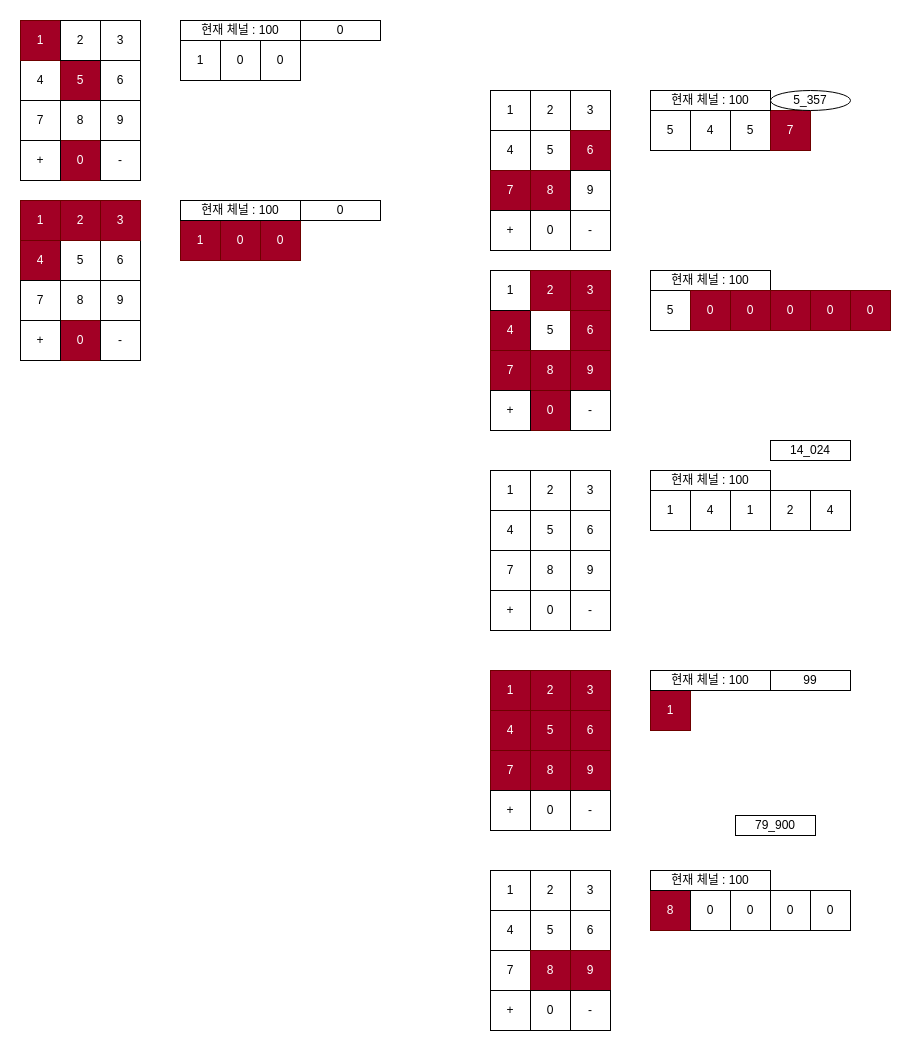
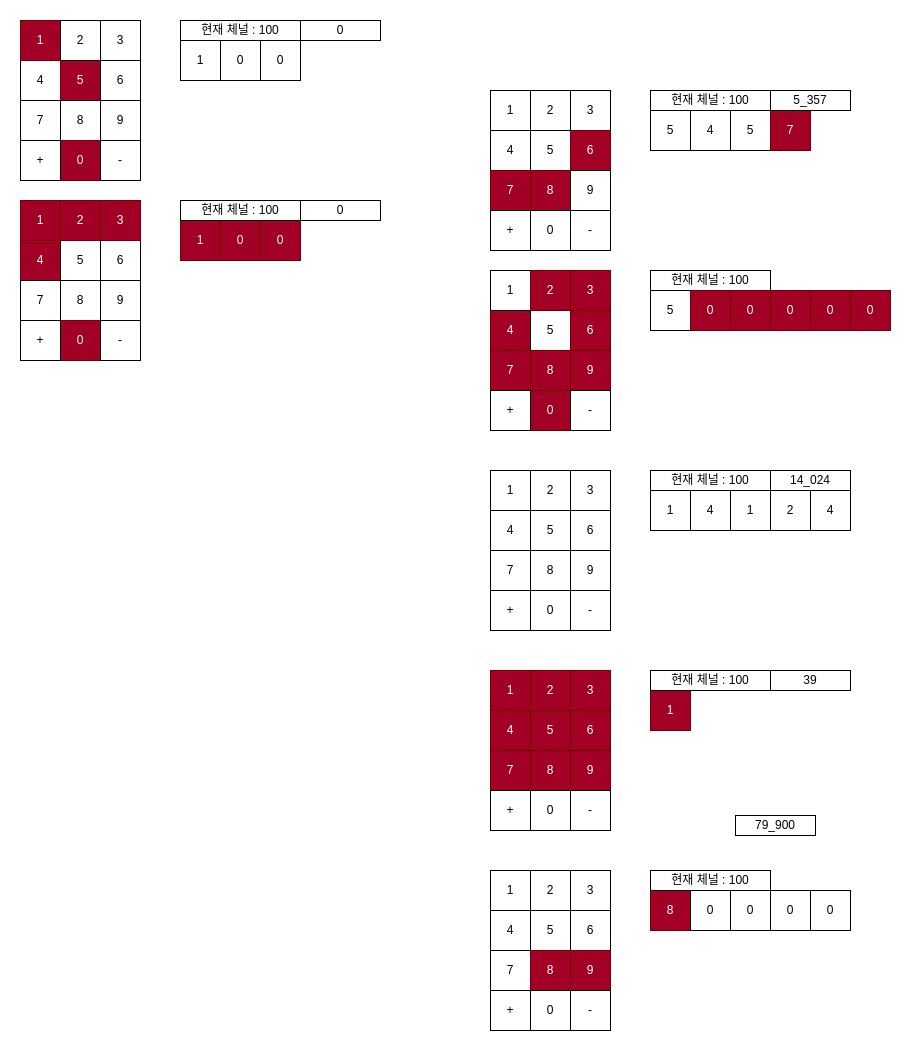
(811, 101) -> (811, 101)
(811, 451) -> (811, 481)
(811, 681) -> (811, 681)
